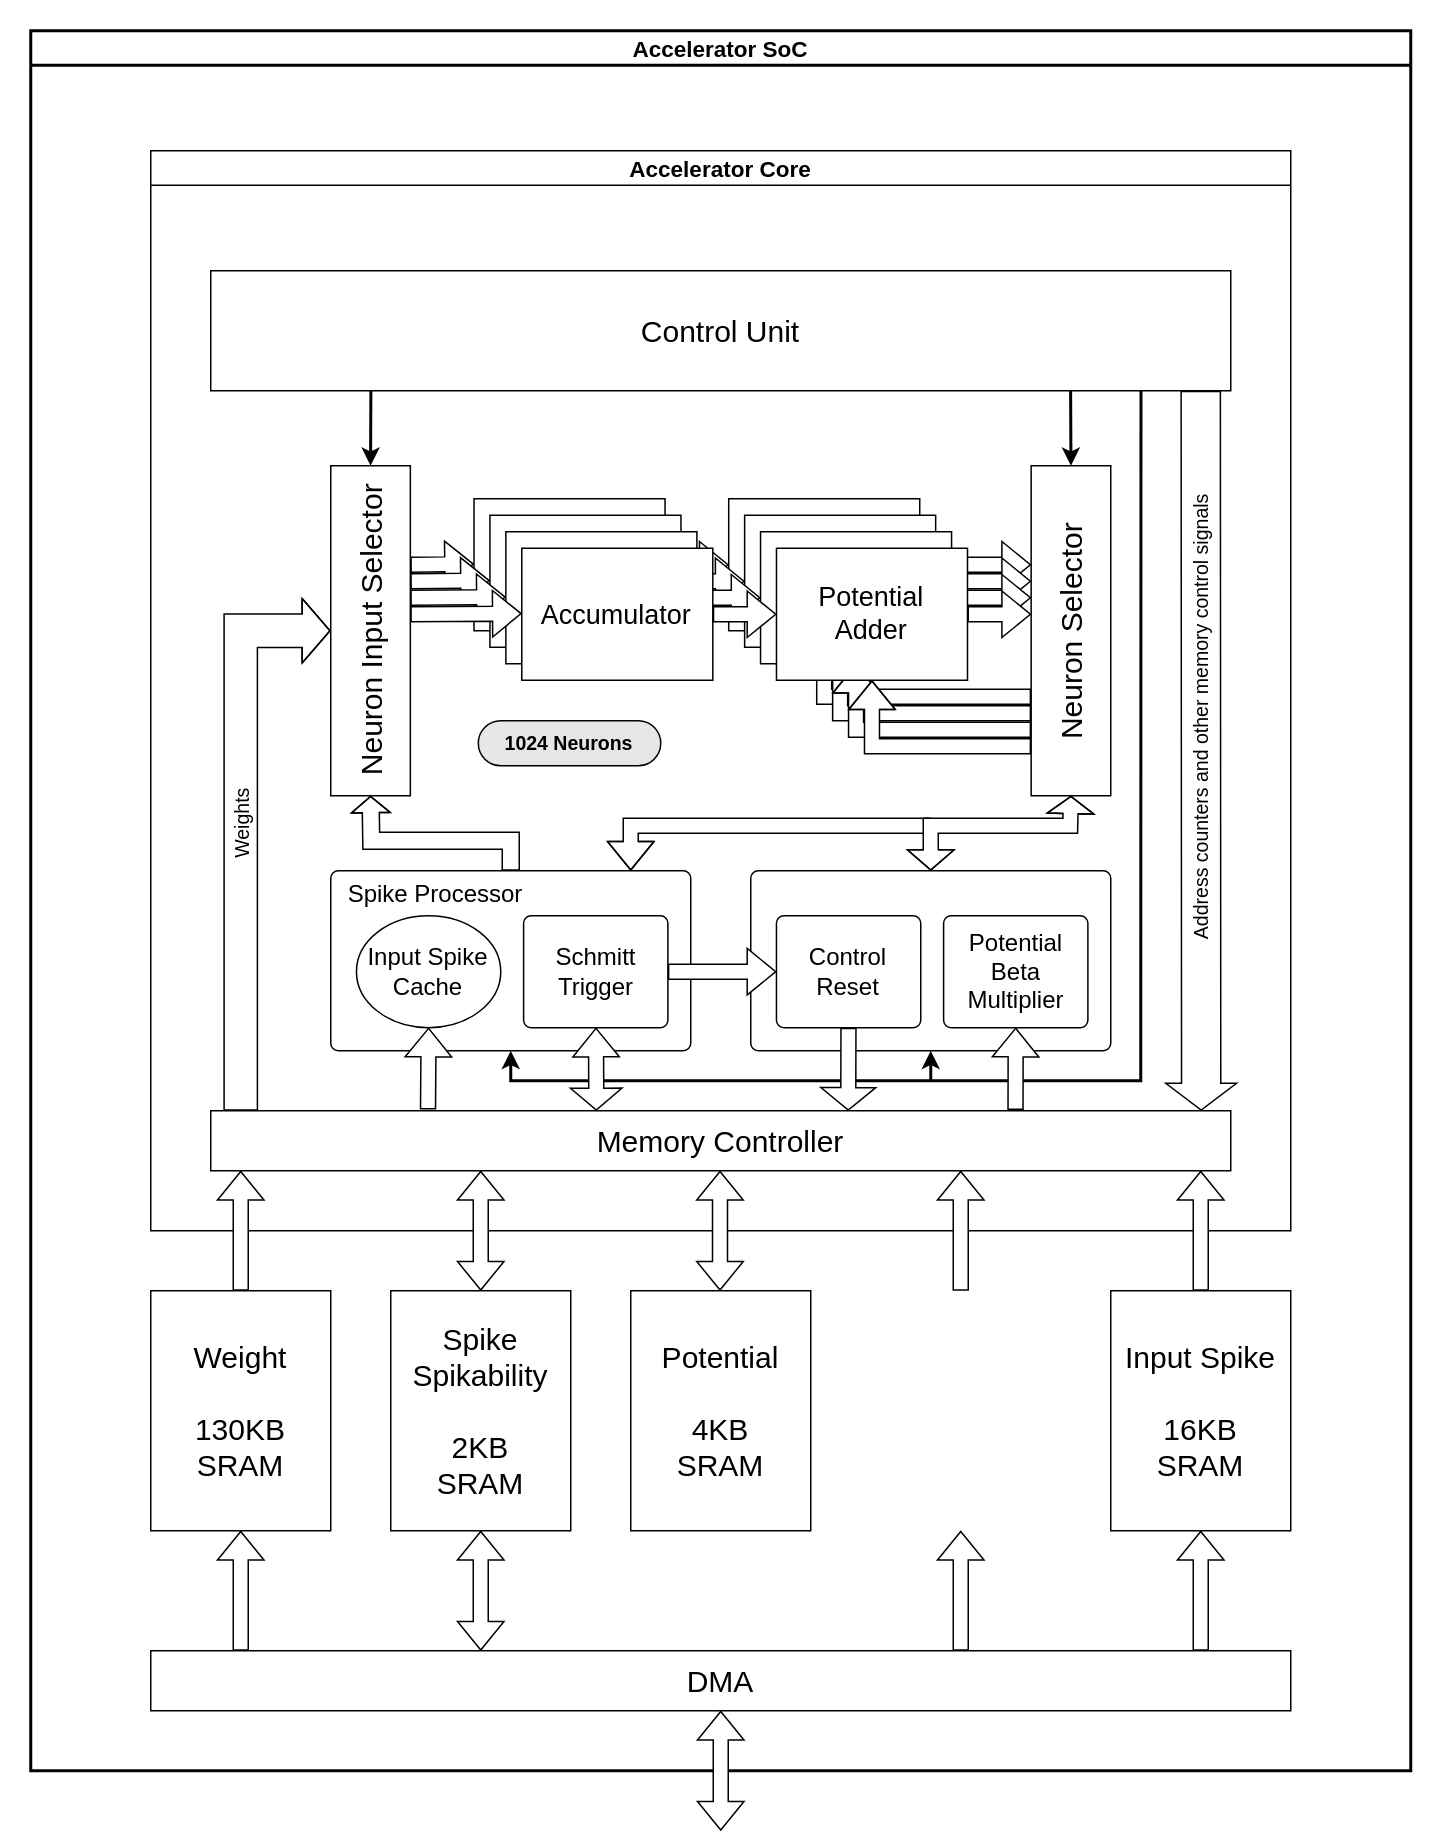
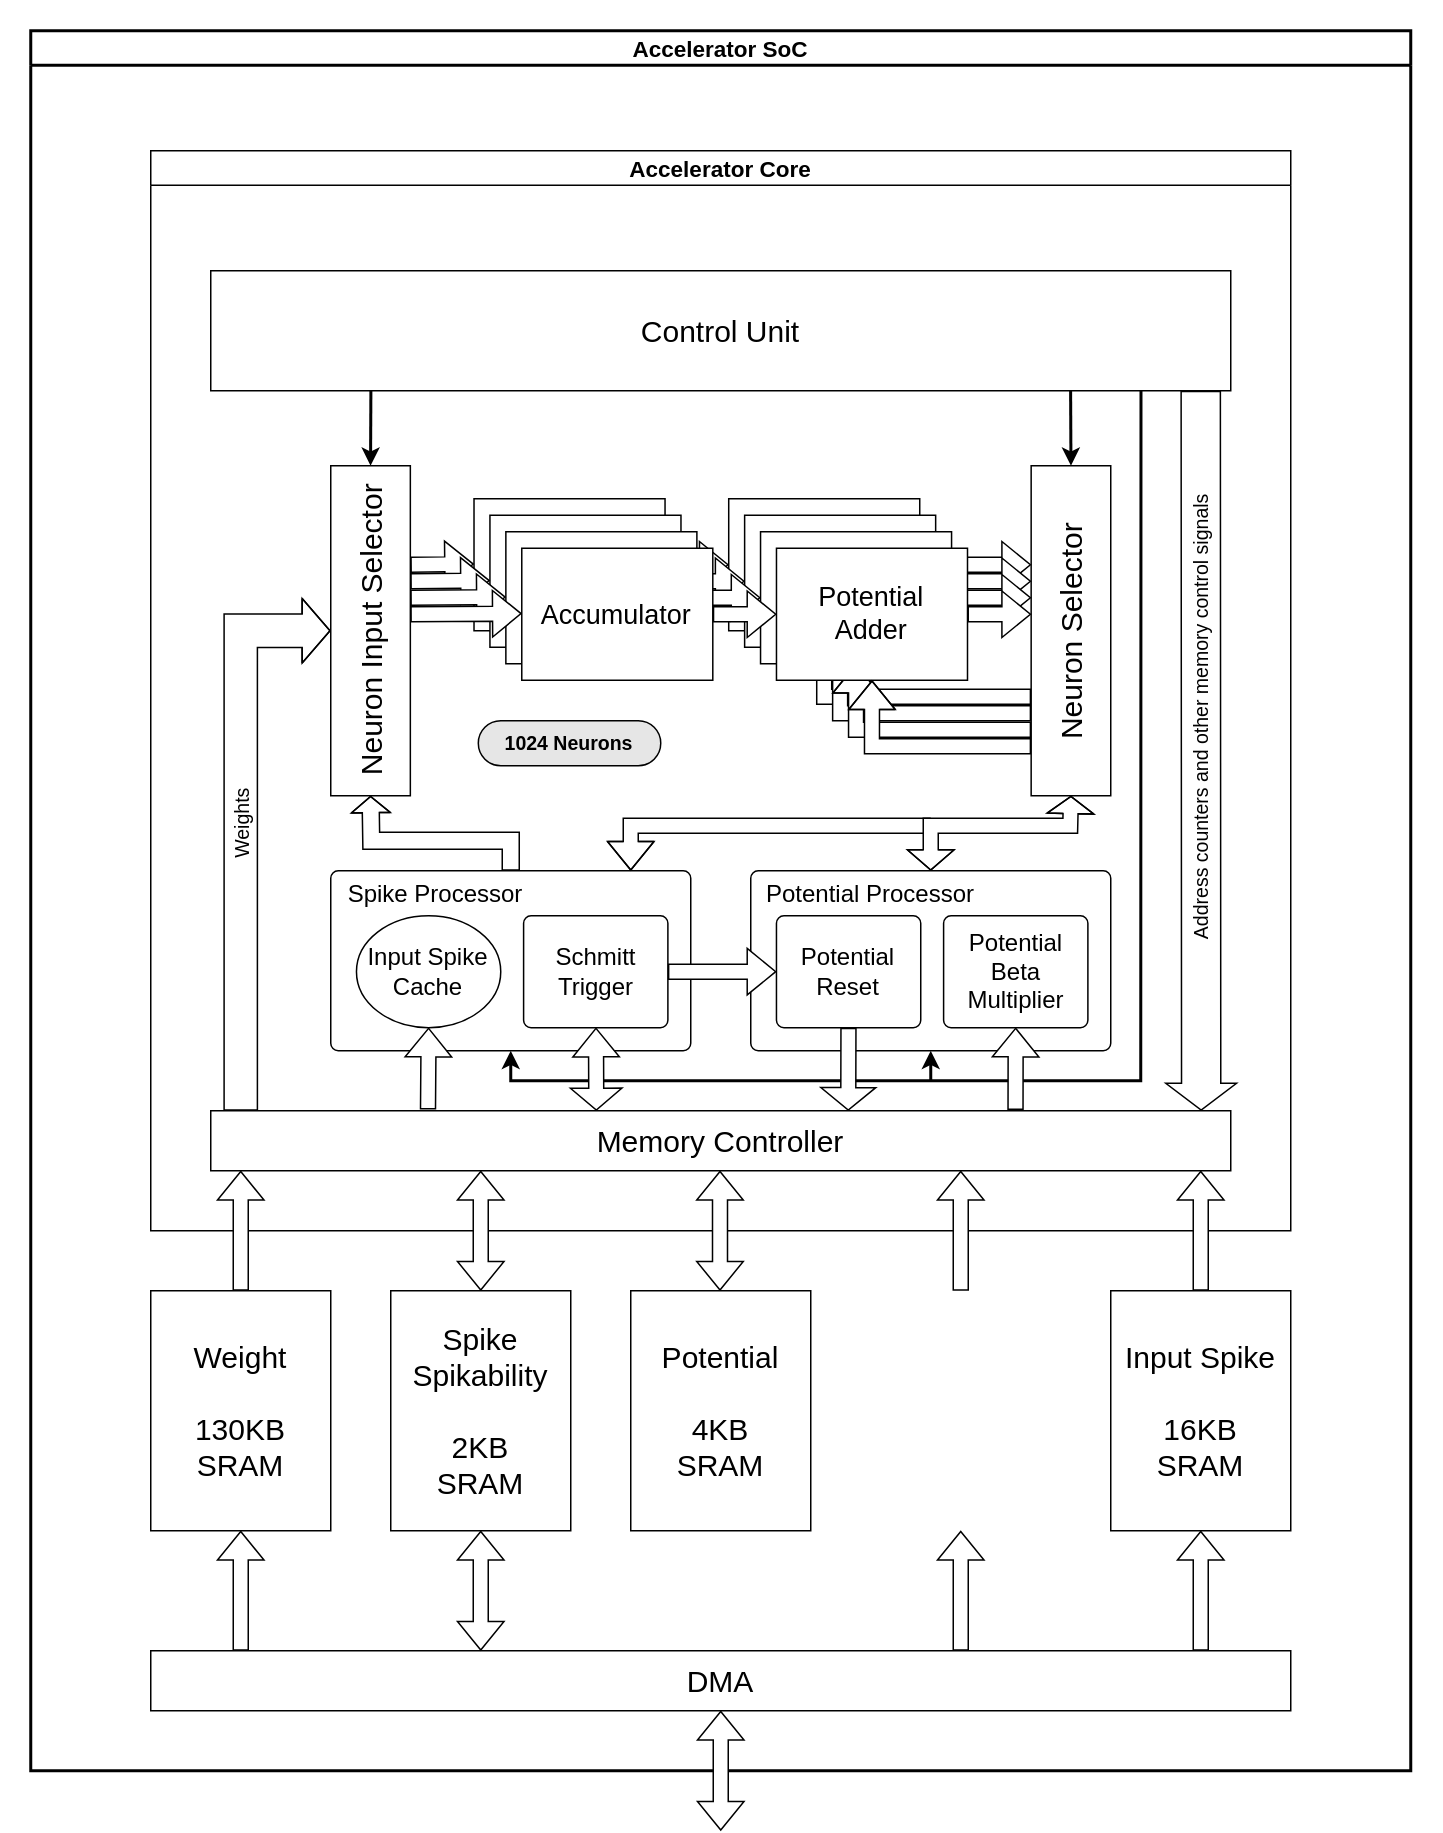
none -> (871, 893)
(848, 971) -> (848, 971)
